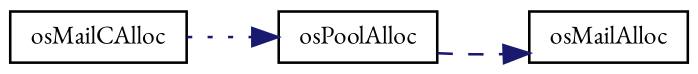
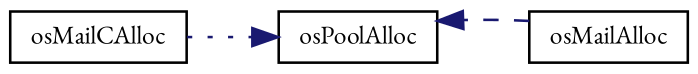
(470, 54) -> (497, 20)
